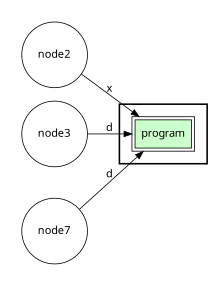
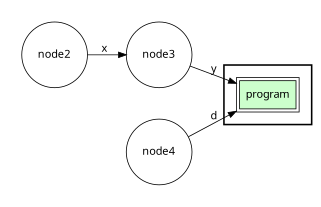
(107, 93) -> (103, 55)
(110, 128) -> (214, 69)
(55, 231) -> (159, 152)
